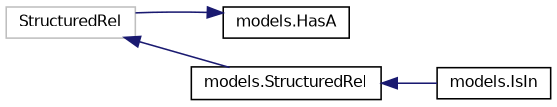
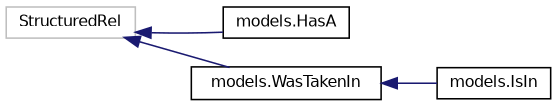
(171, 12) -> (187, 33)
(286, 83) -> (286, 83)
